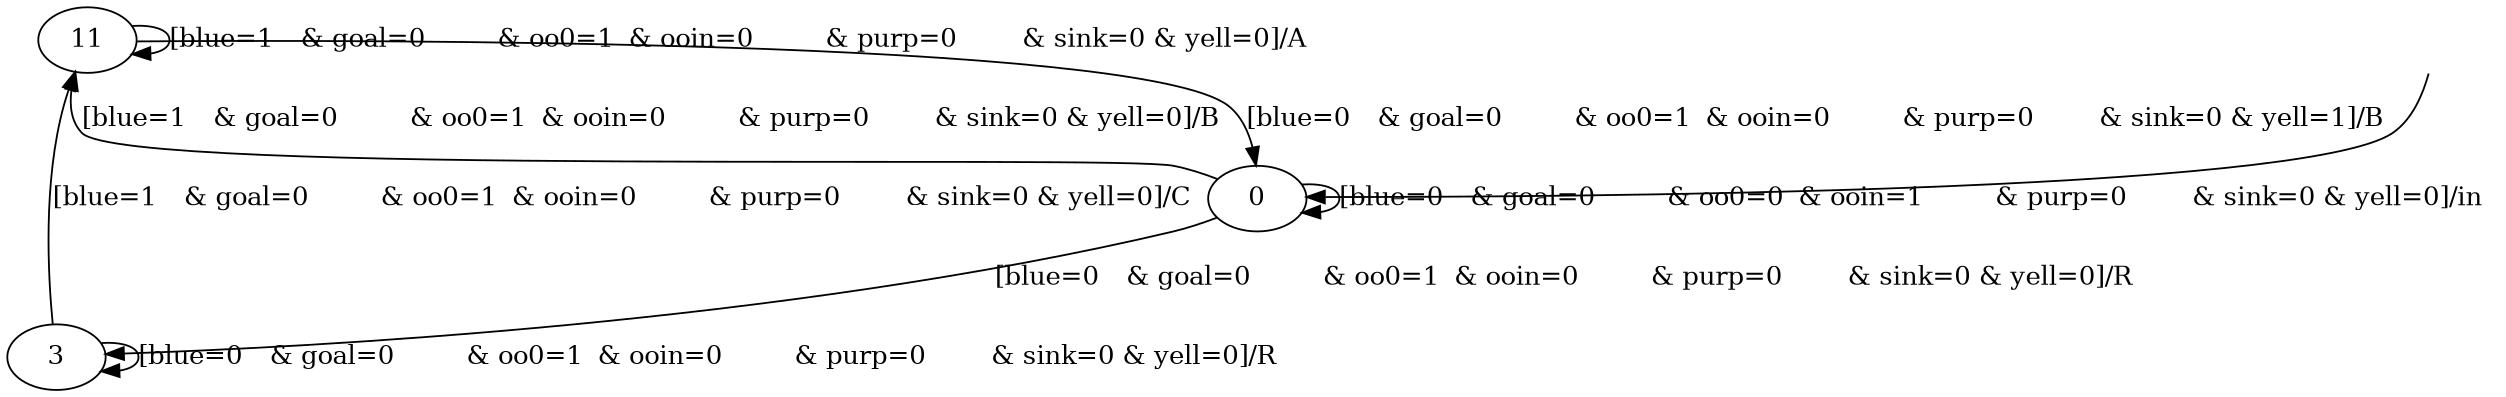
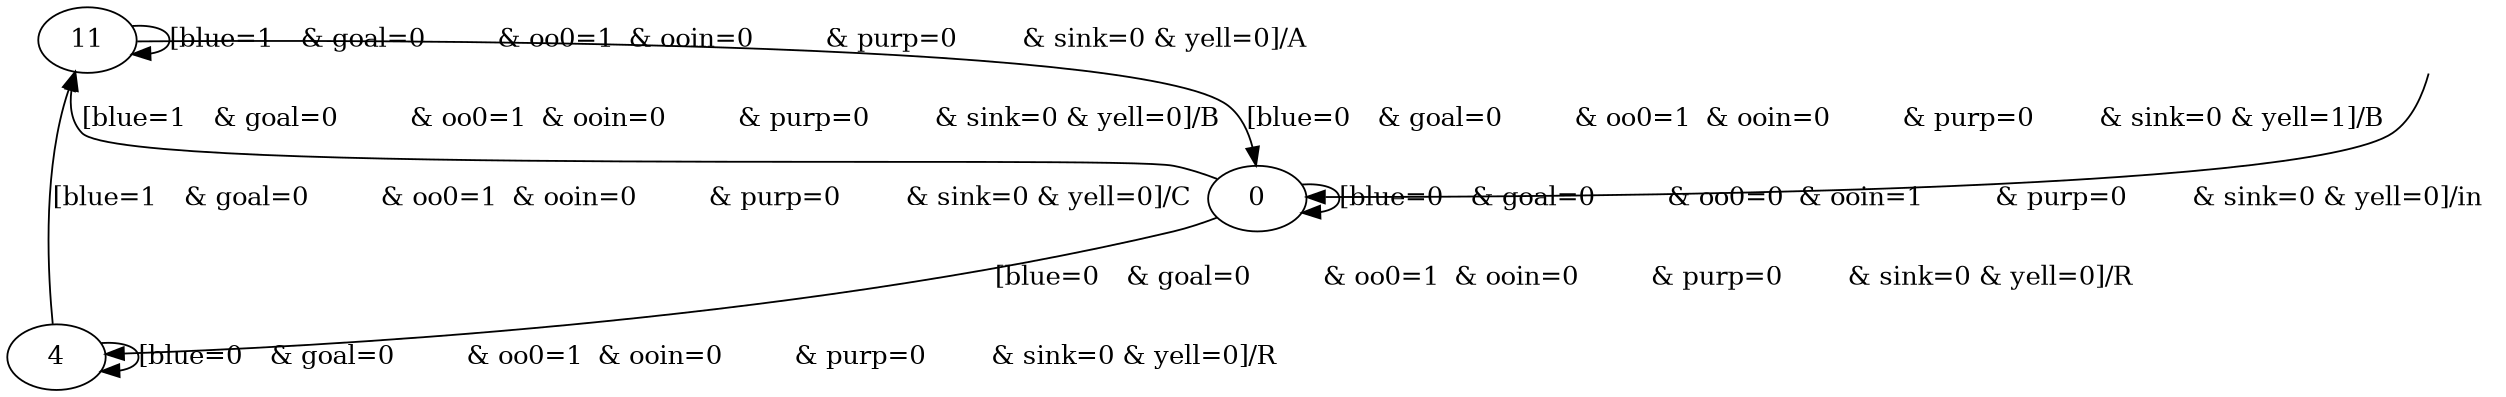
(56, 357) -> (56, 357)
